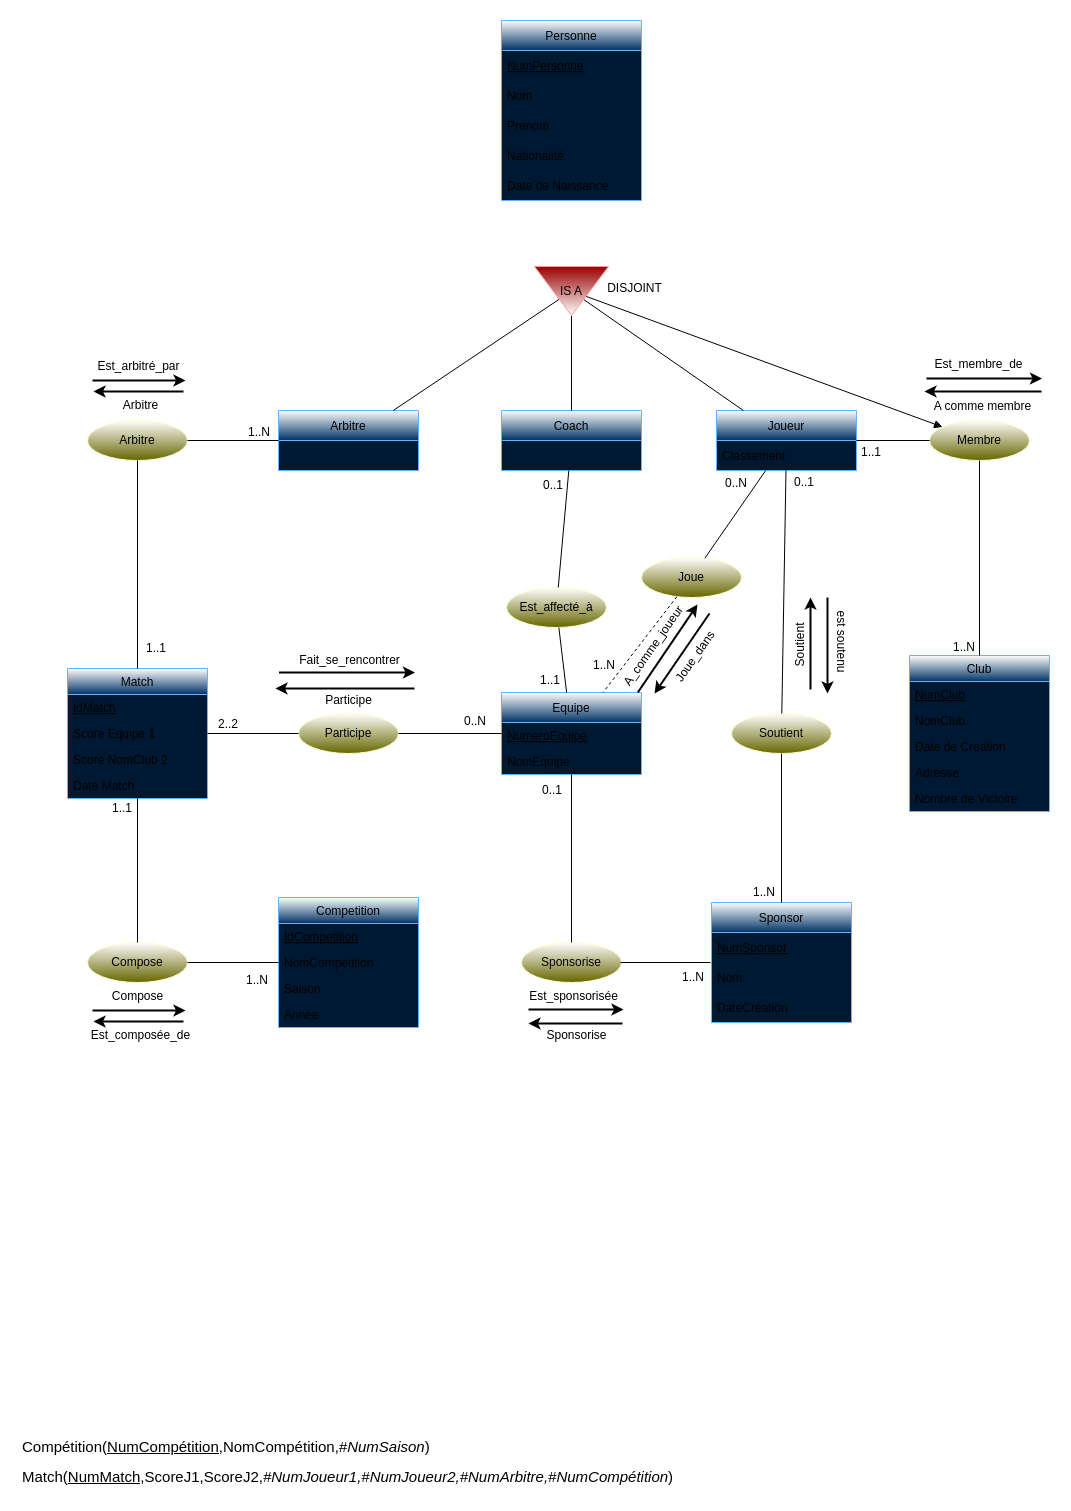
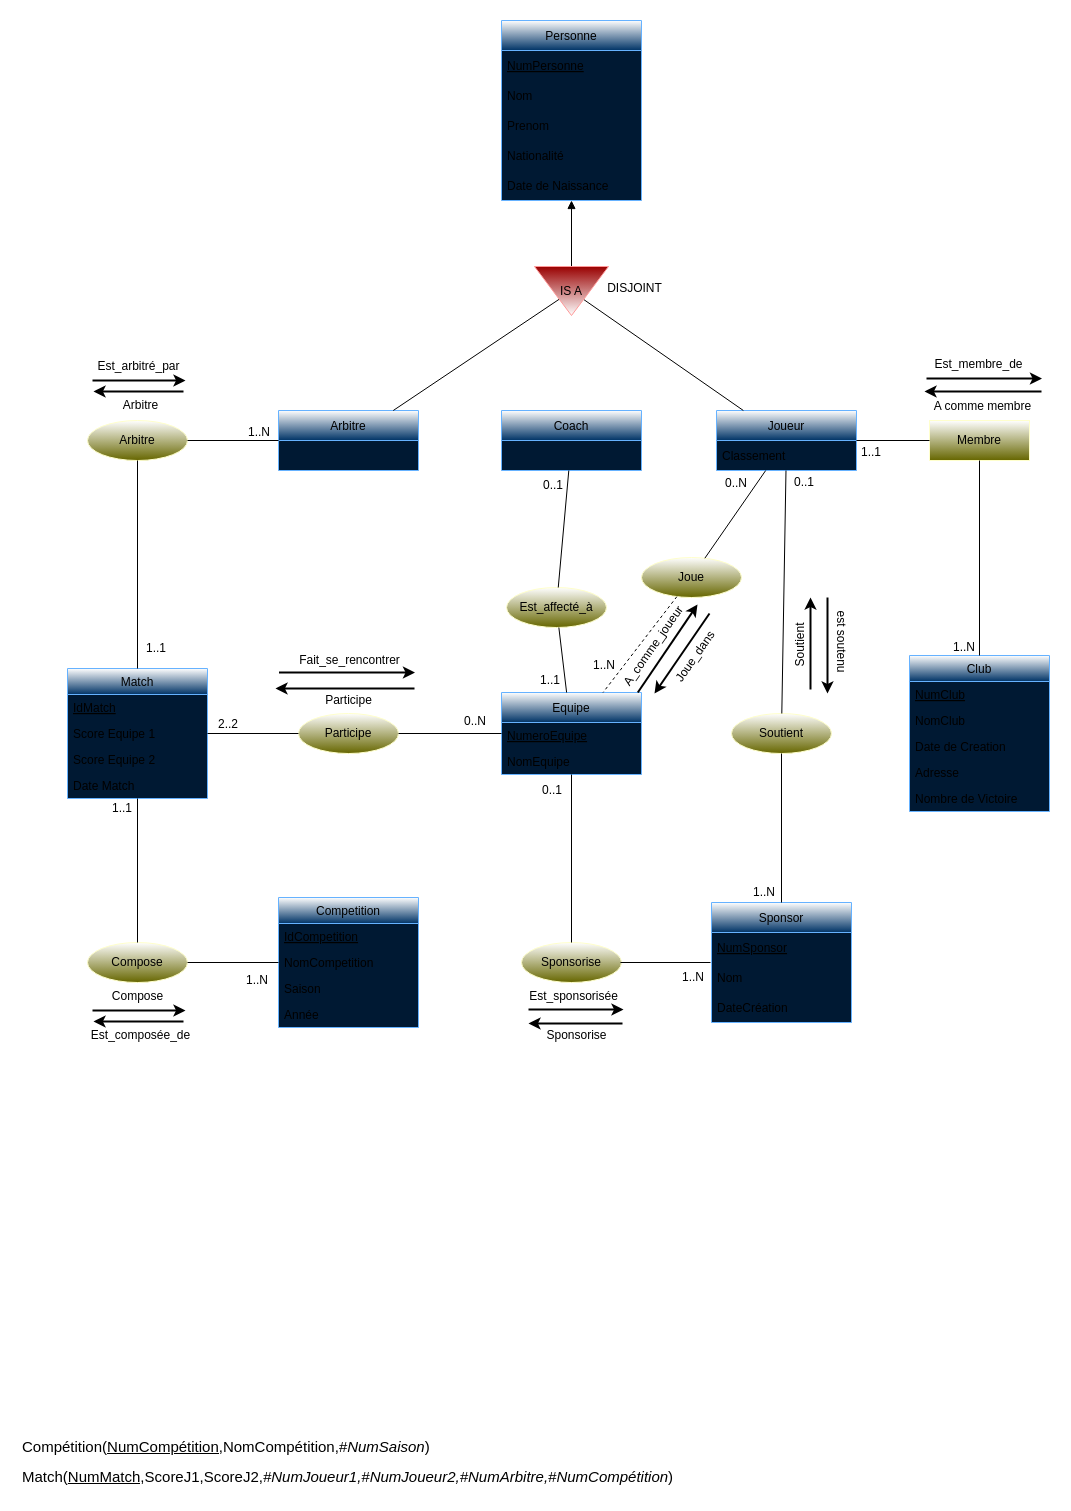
(760, 360) -> (572, 238)
(572, 363) -> none
(980, 441) -> (980, 441)
(119, 760) -> (115, 760)
